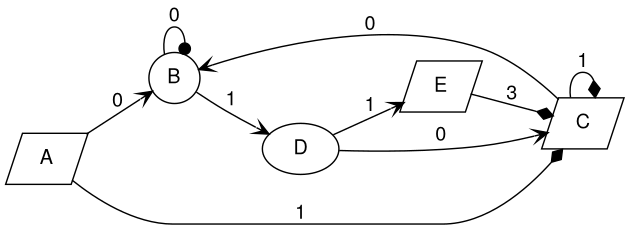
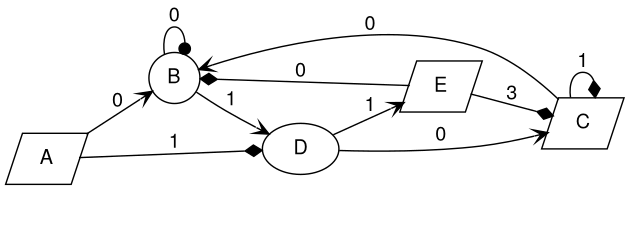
none -> (314, 82)
(316, 224) -> (162, 154)
